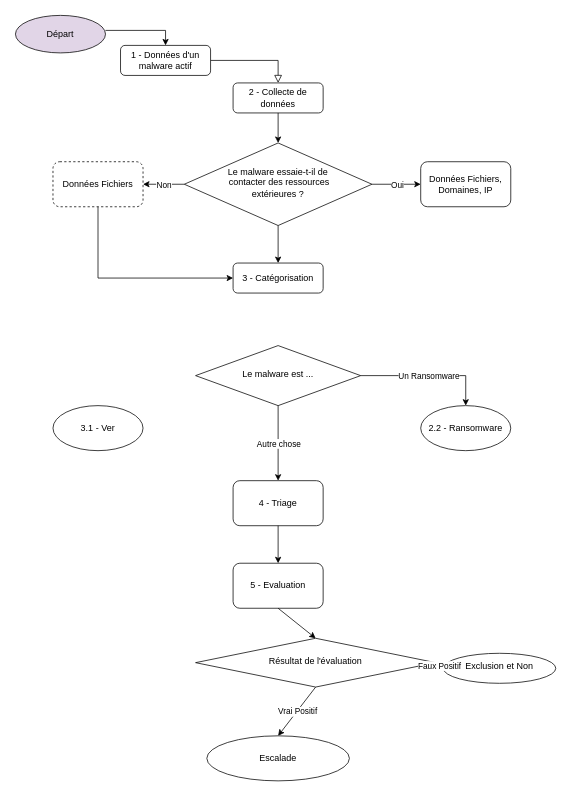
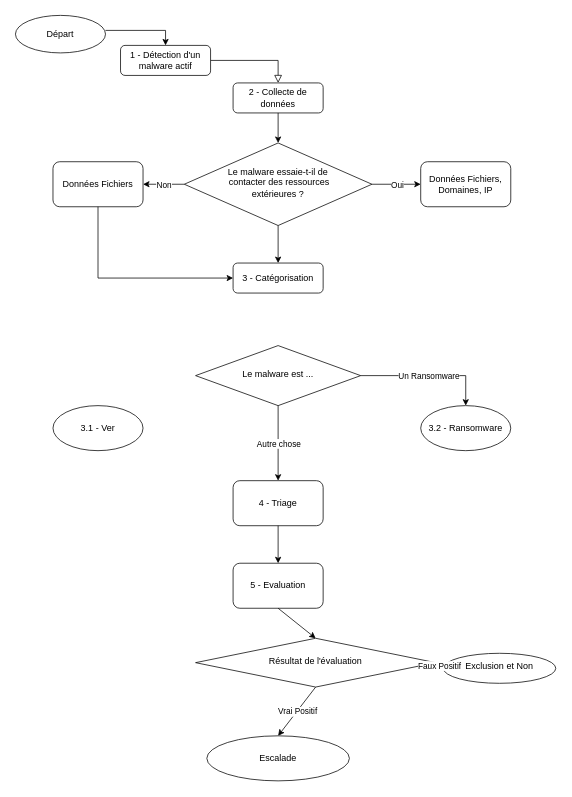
(60, 34) -> (60, 34)
(165, 60) -> (165, 60)
(98, 184) -> (98, 184)
(465, 428) -> (465, 428)
